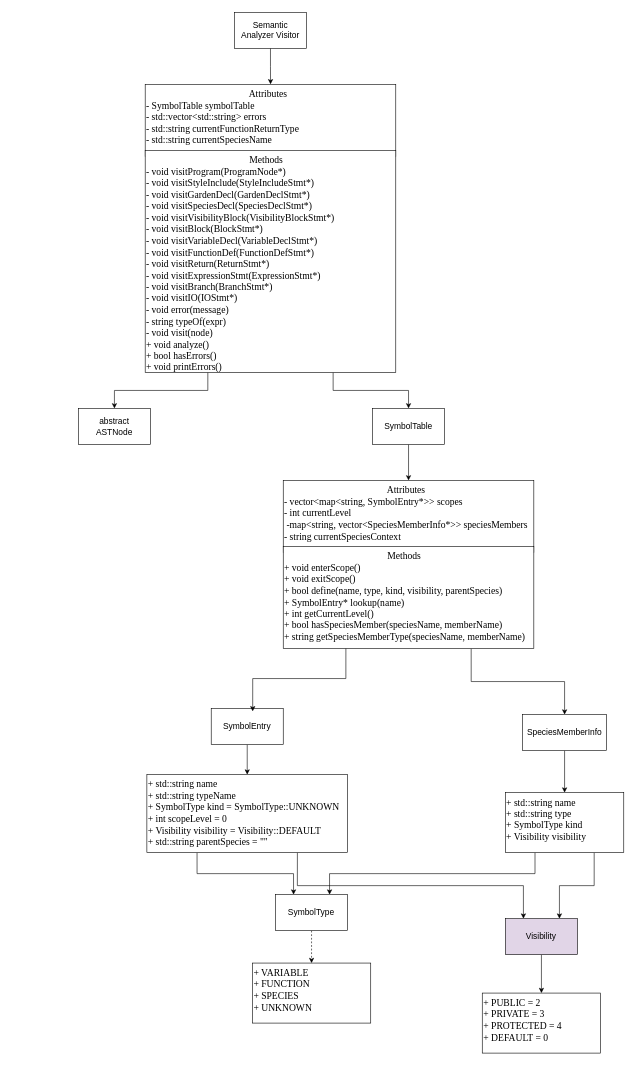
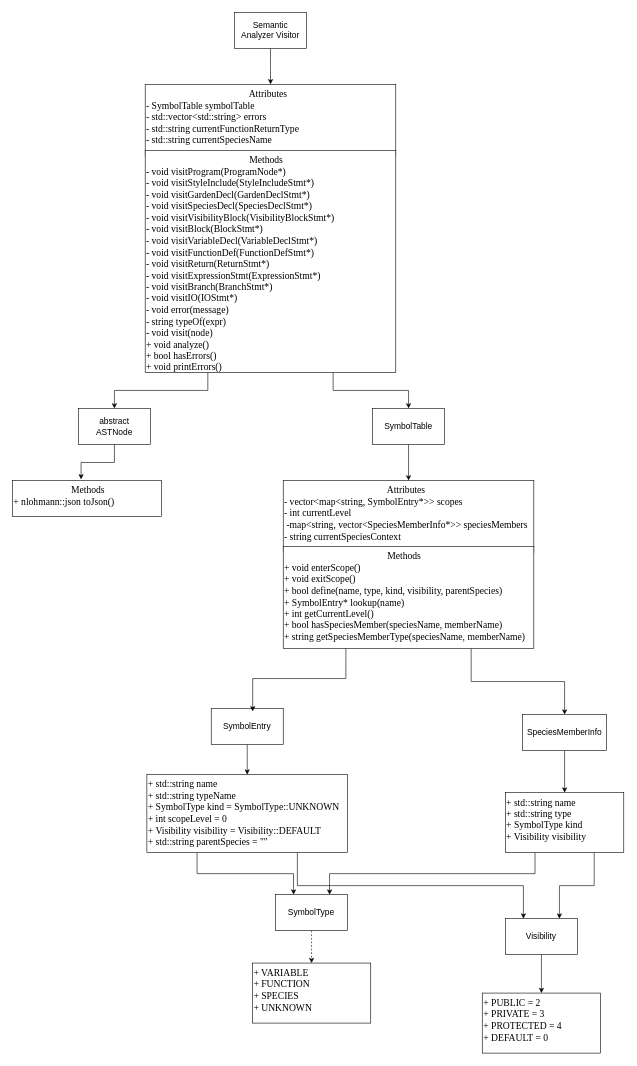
none -> (106, 462)
none -> (87, 498)
(541, 936) -> (541, 936)
